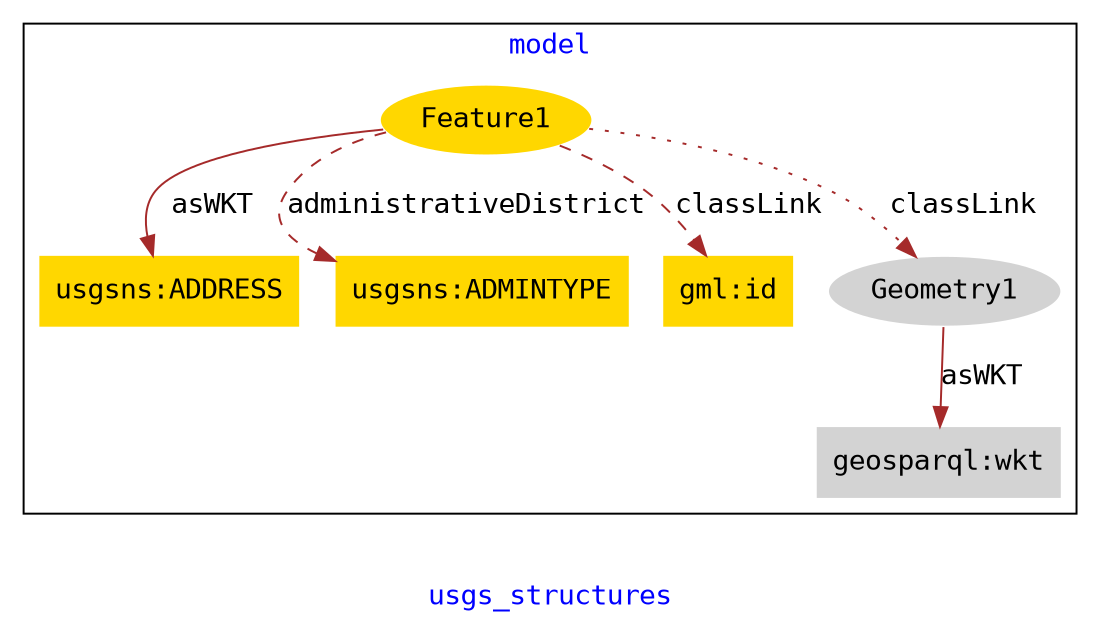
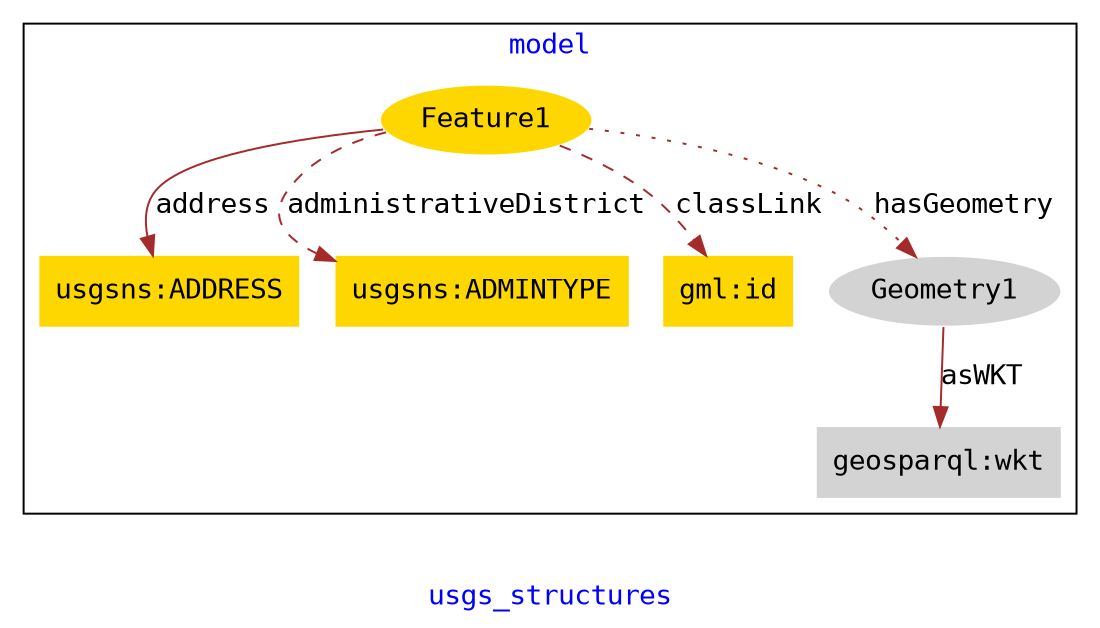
(213, 206) -> (213, 206)
(963, 206) -> (963, 206)
